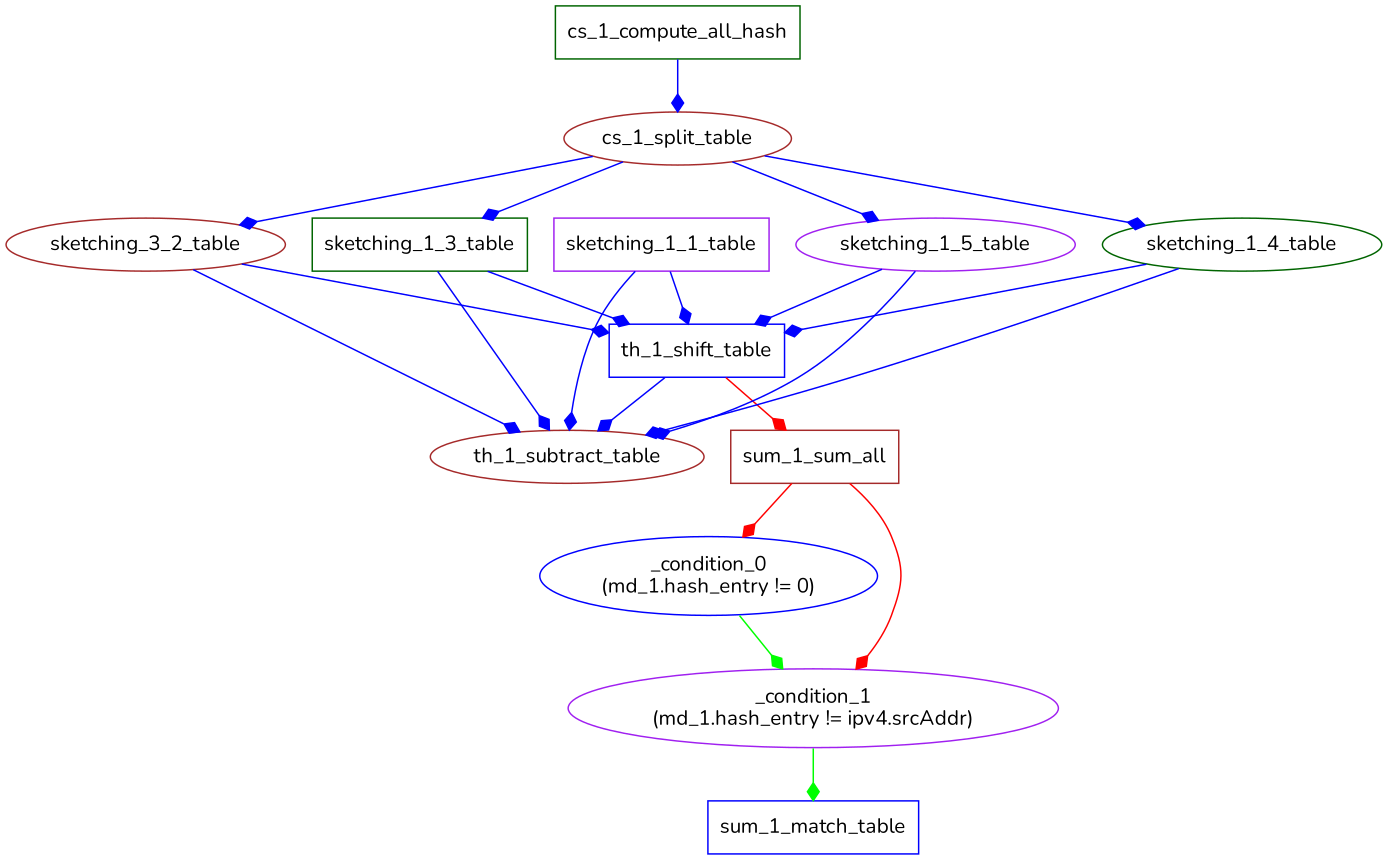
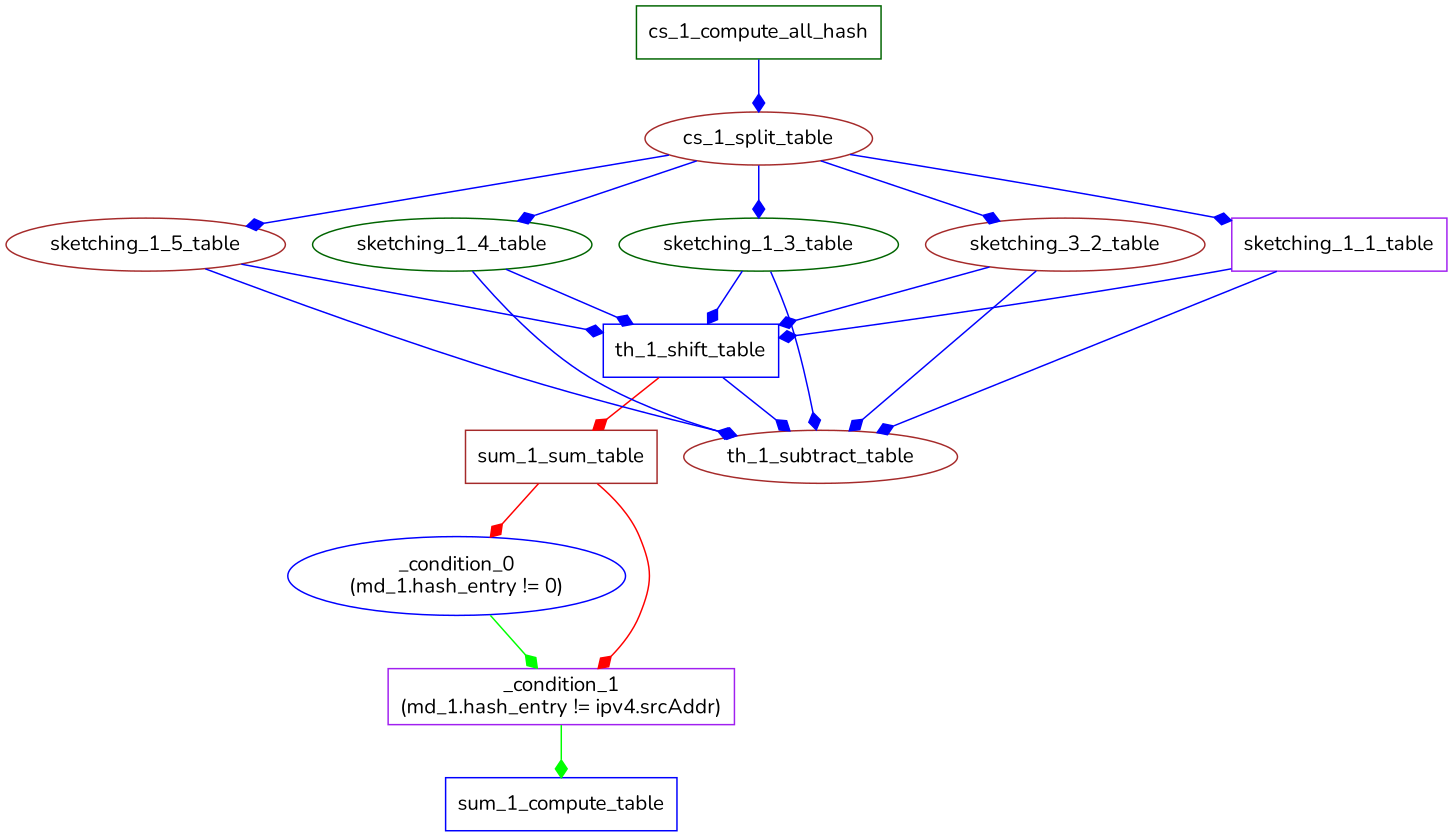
none -> (1032, 185)
(420, 245) -> (759, 245)
(936, 245) -> (146, 245)
(815, 457) -> (561, 457)
(813, 708) -> (561, 697)
(813, 827) -> (561, 804)
